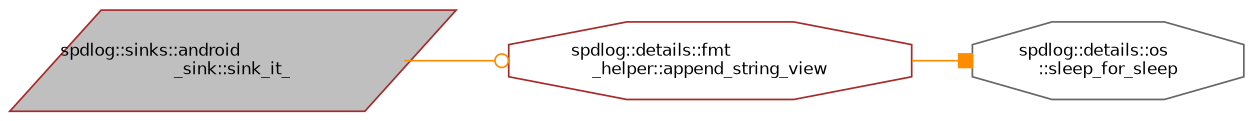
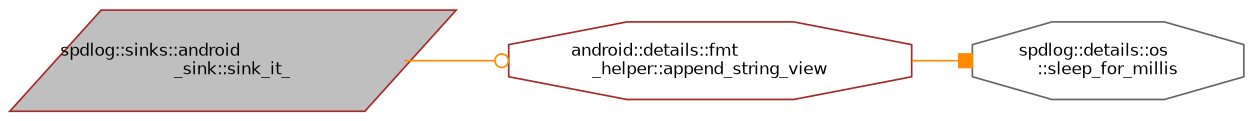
(710, 61) -> (710, 61)
(1108, 61) -> (1108, 61)
